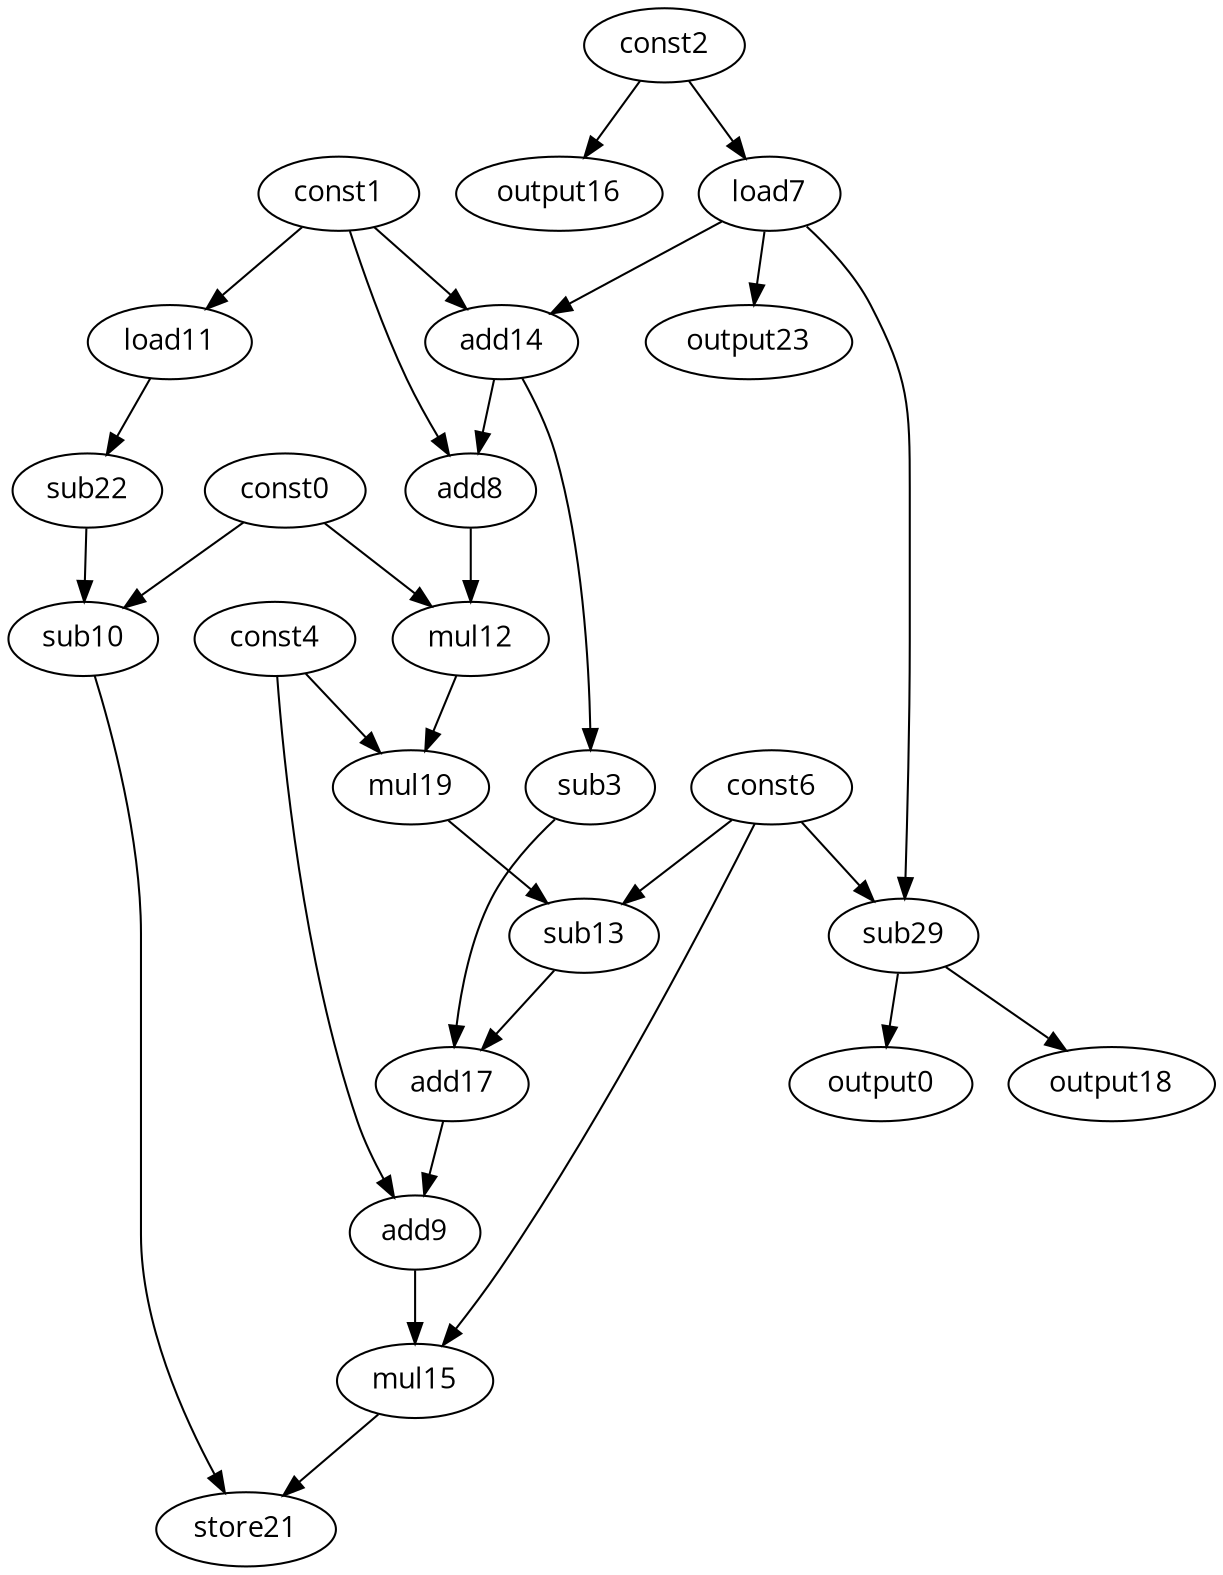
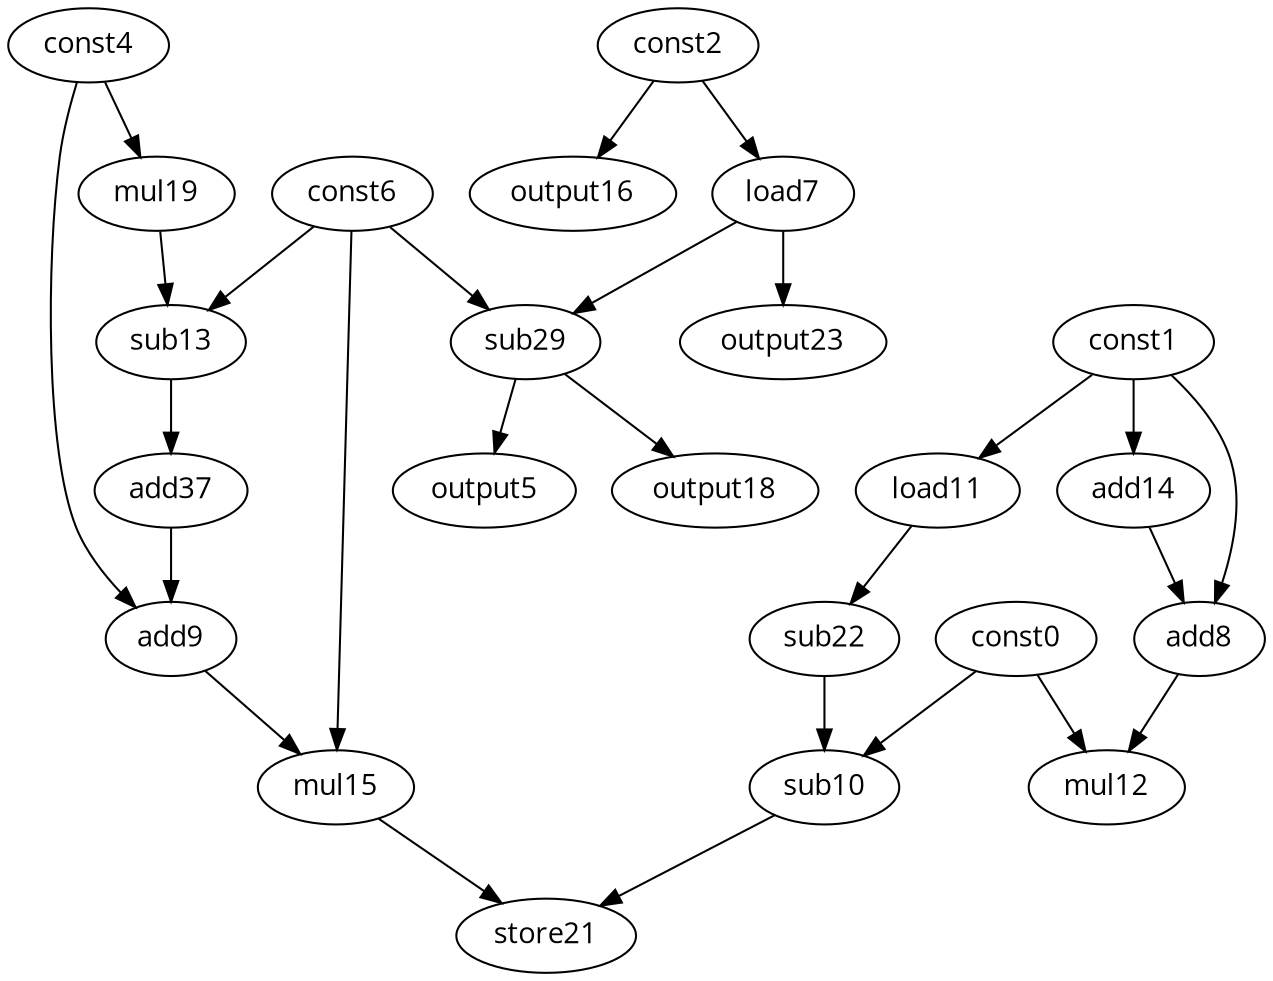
(646, 263) -> none
(445, 704) -> none
(590, 787) -> none
(452, 1084) -> (171, 491)
(881, 1084) -> (484, 491)
